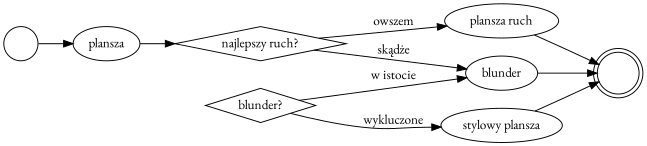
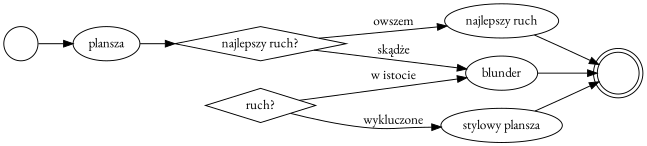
(502, 21) -> (502, 21)
(261, 105) -> (261, 105)
